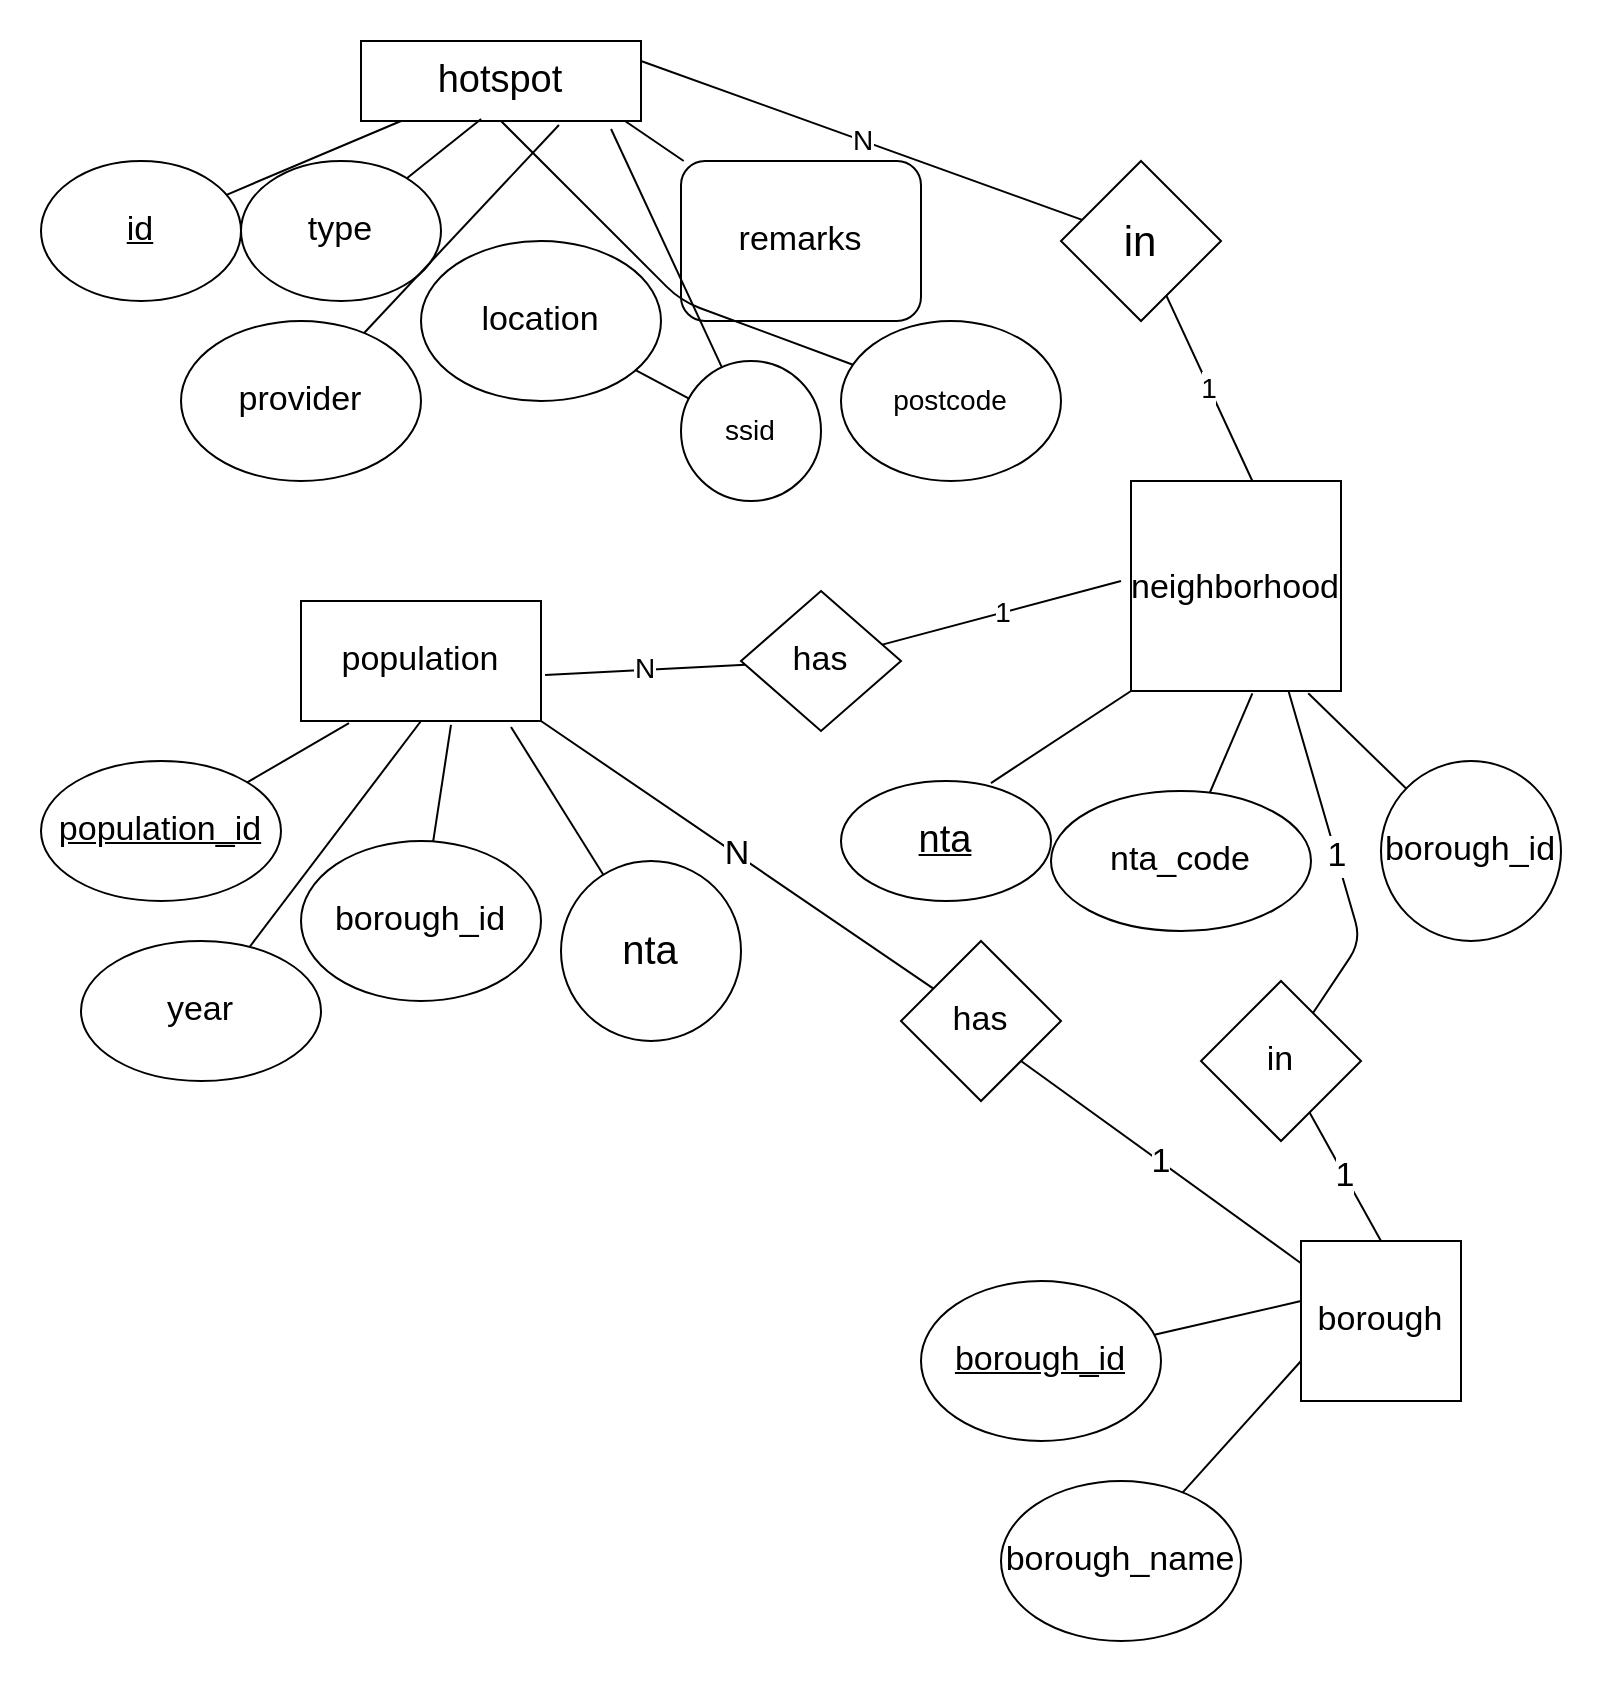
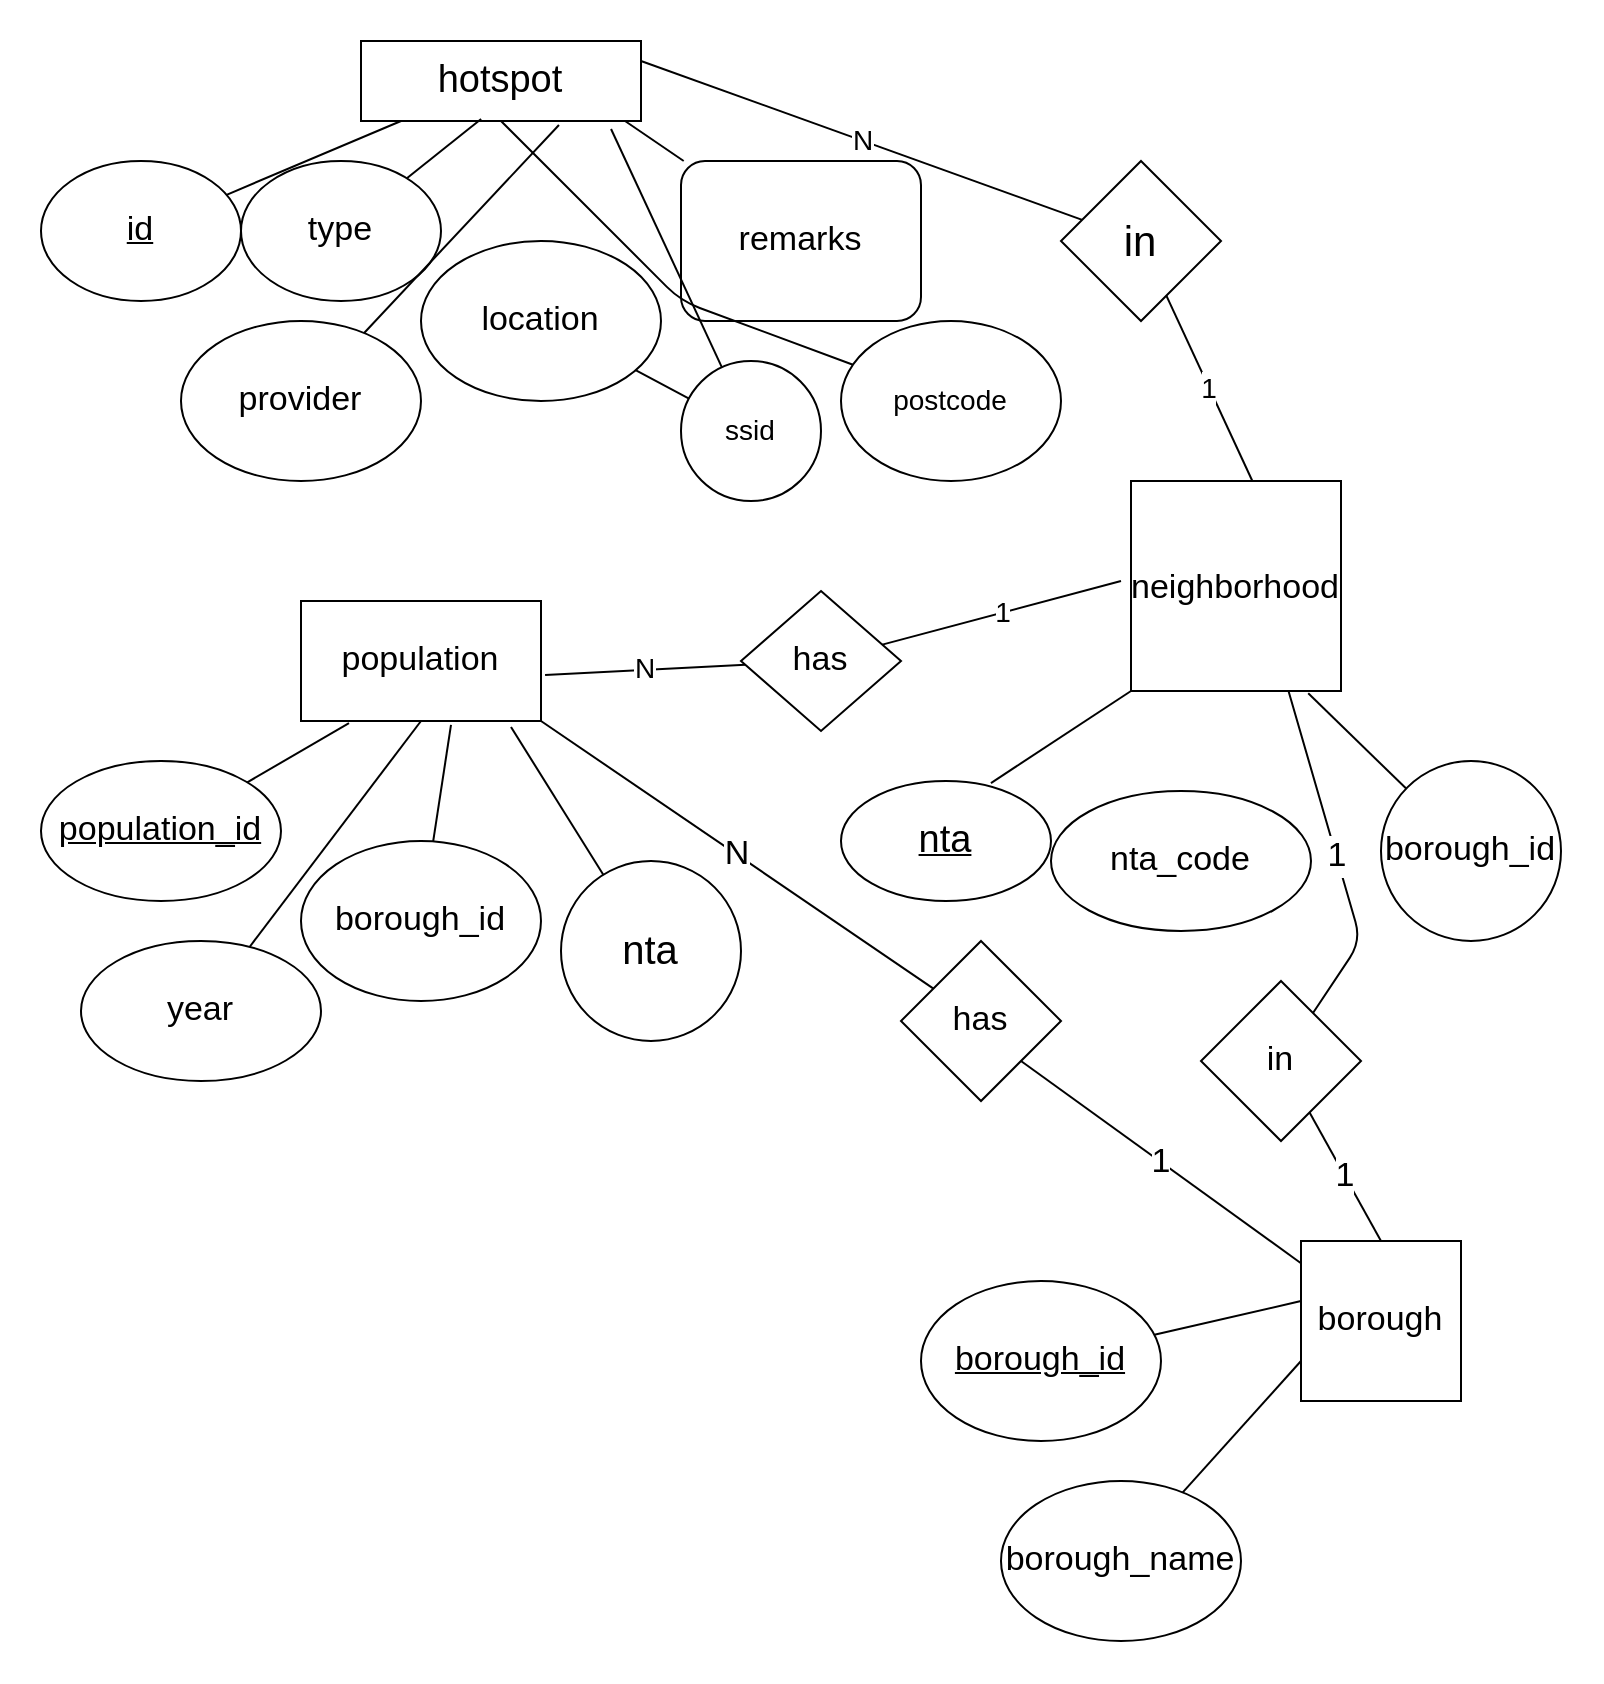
(1231, 743) -> none
